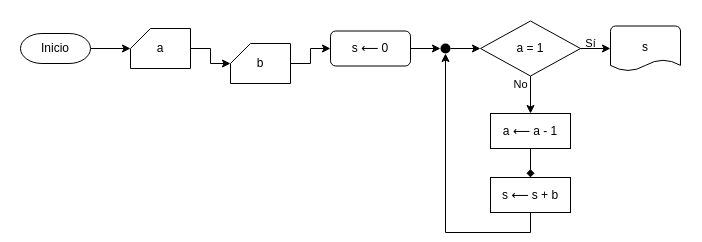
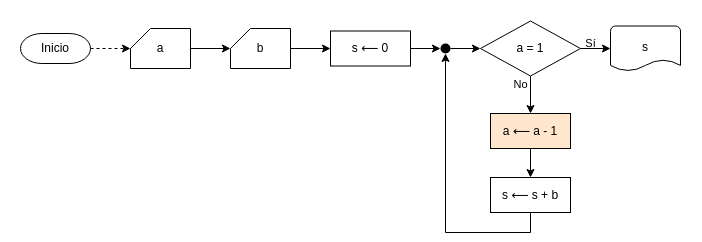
(107, 49) -> (107, 49)
(371, 49) -> (371, 49)
(261, 64) -> (261, 49)
(531, 131) -> (531, 131)
(531, 169) -> (531, 169)
